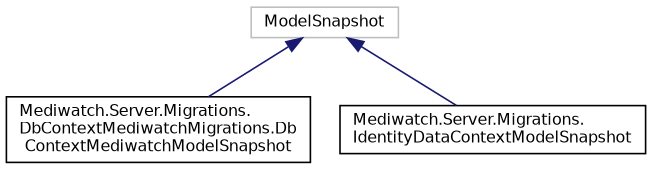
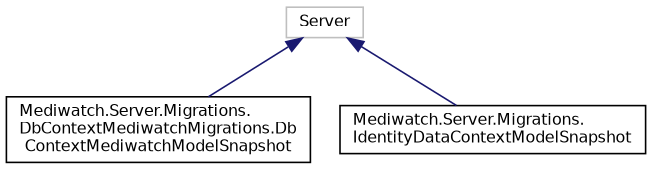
(325, 22) -> (325, 22)
